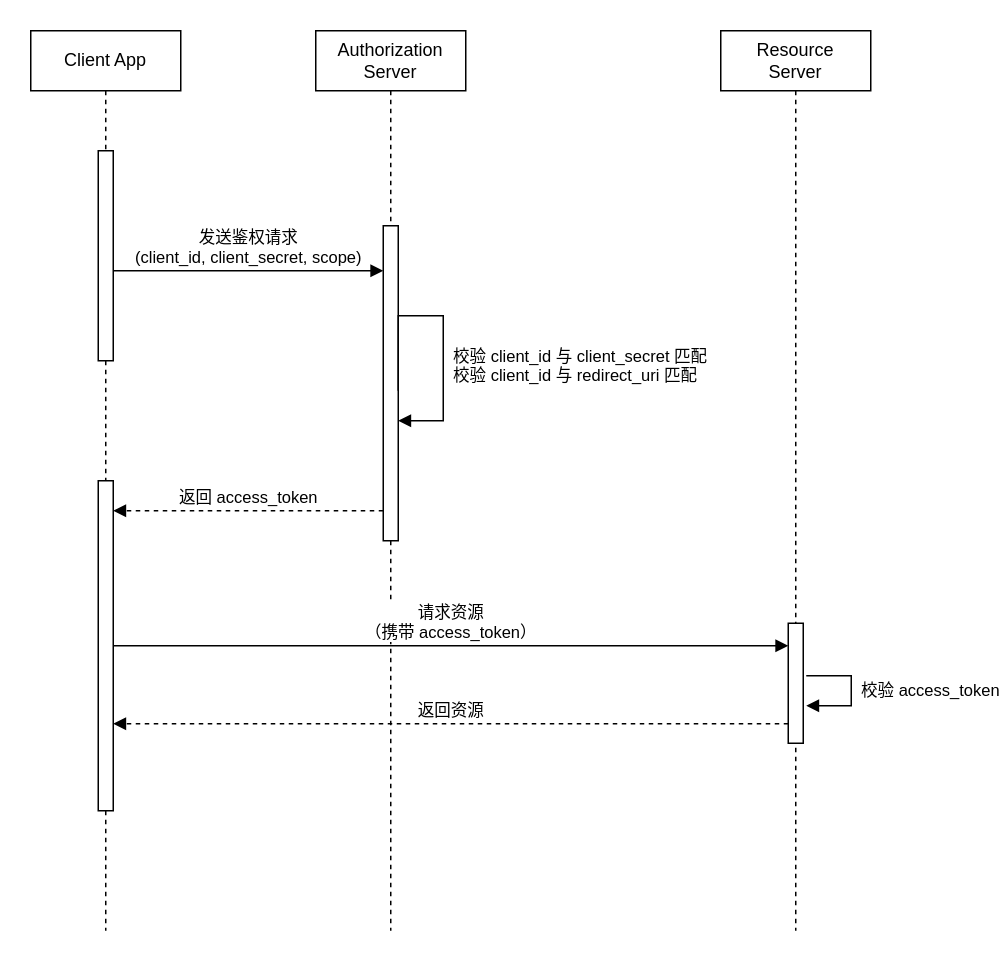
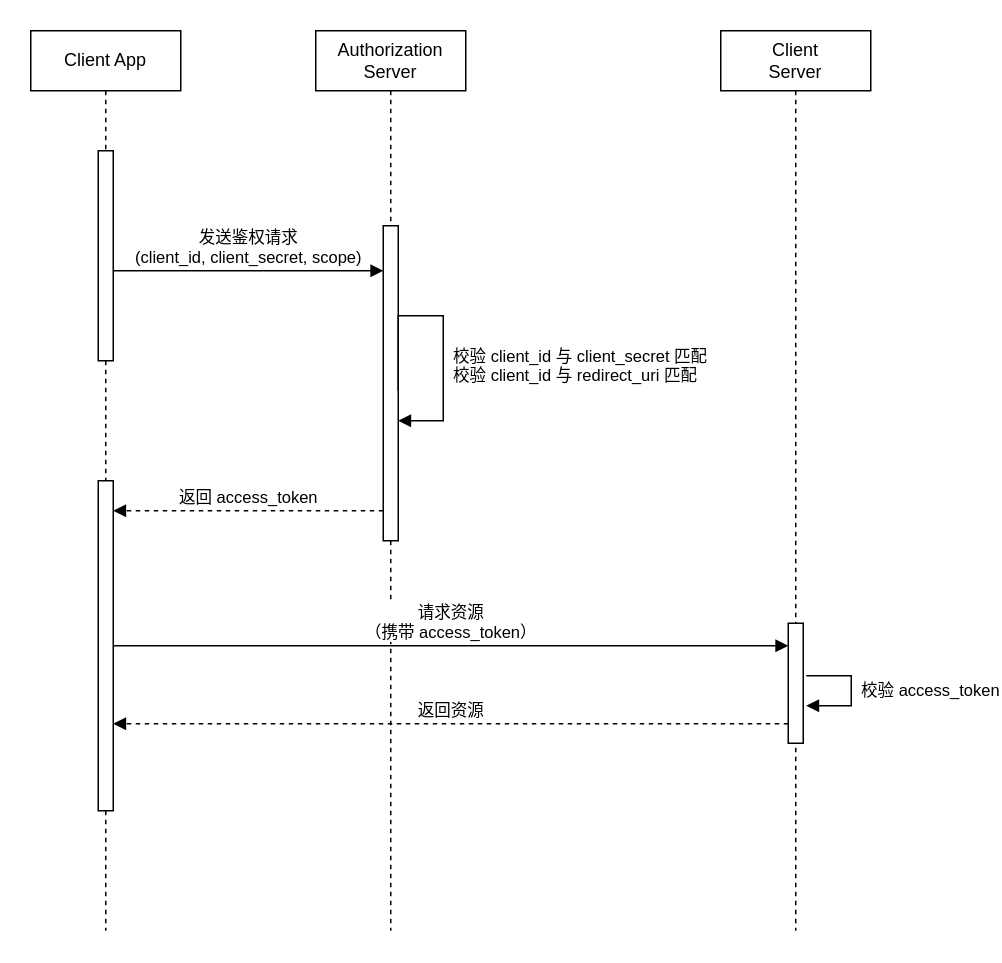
(796, 61) -> (796, 61)
